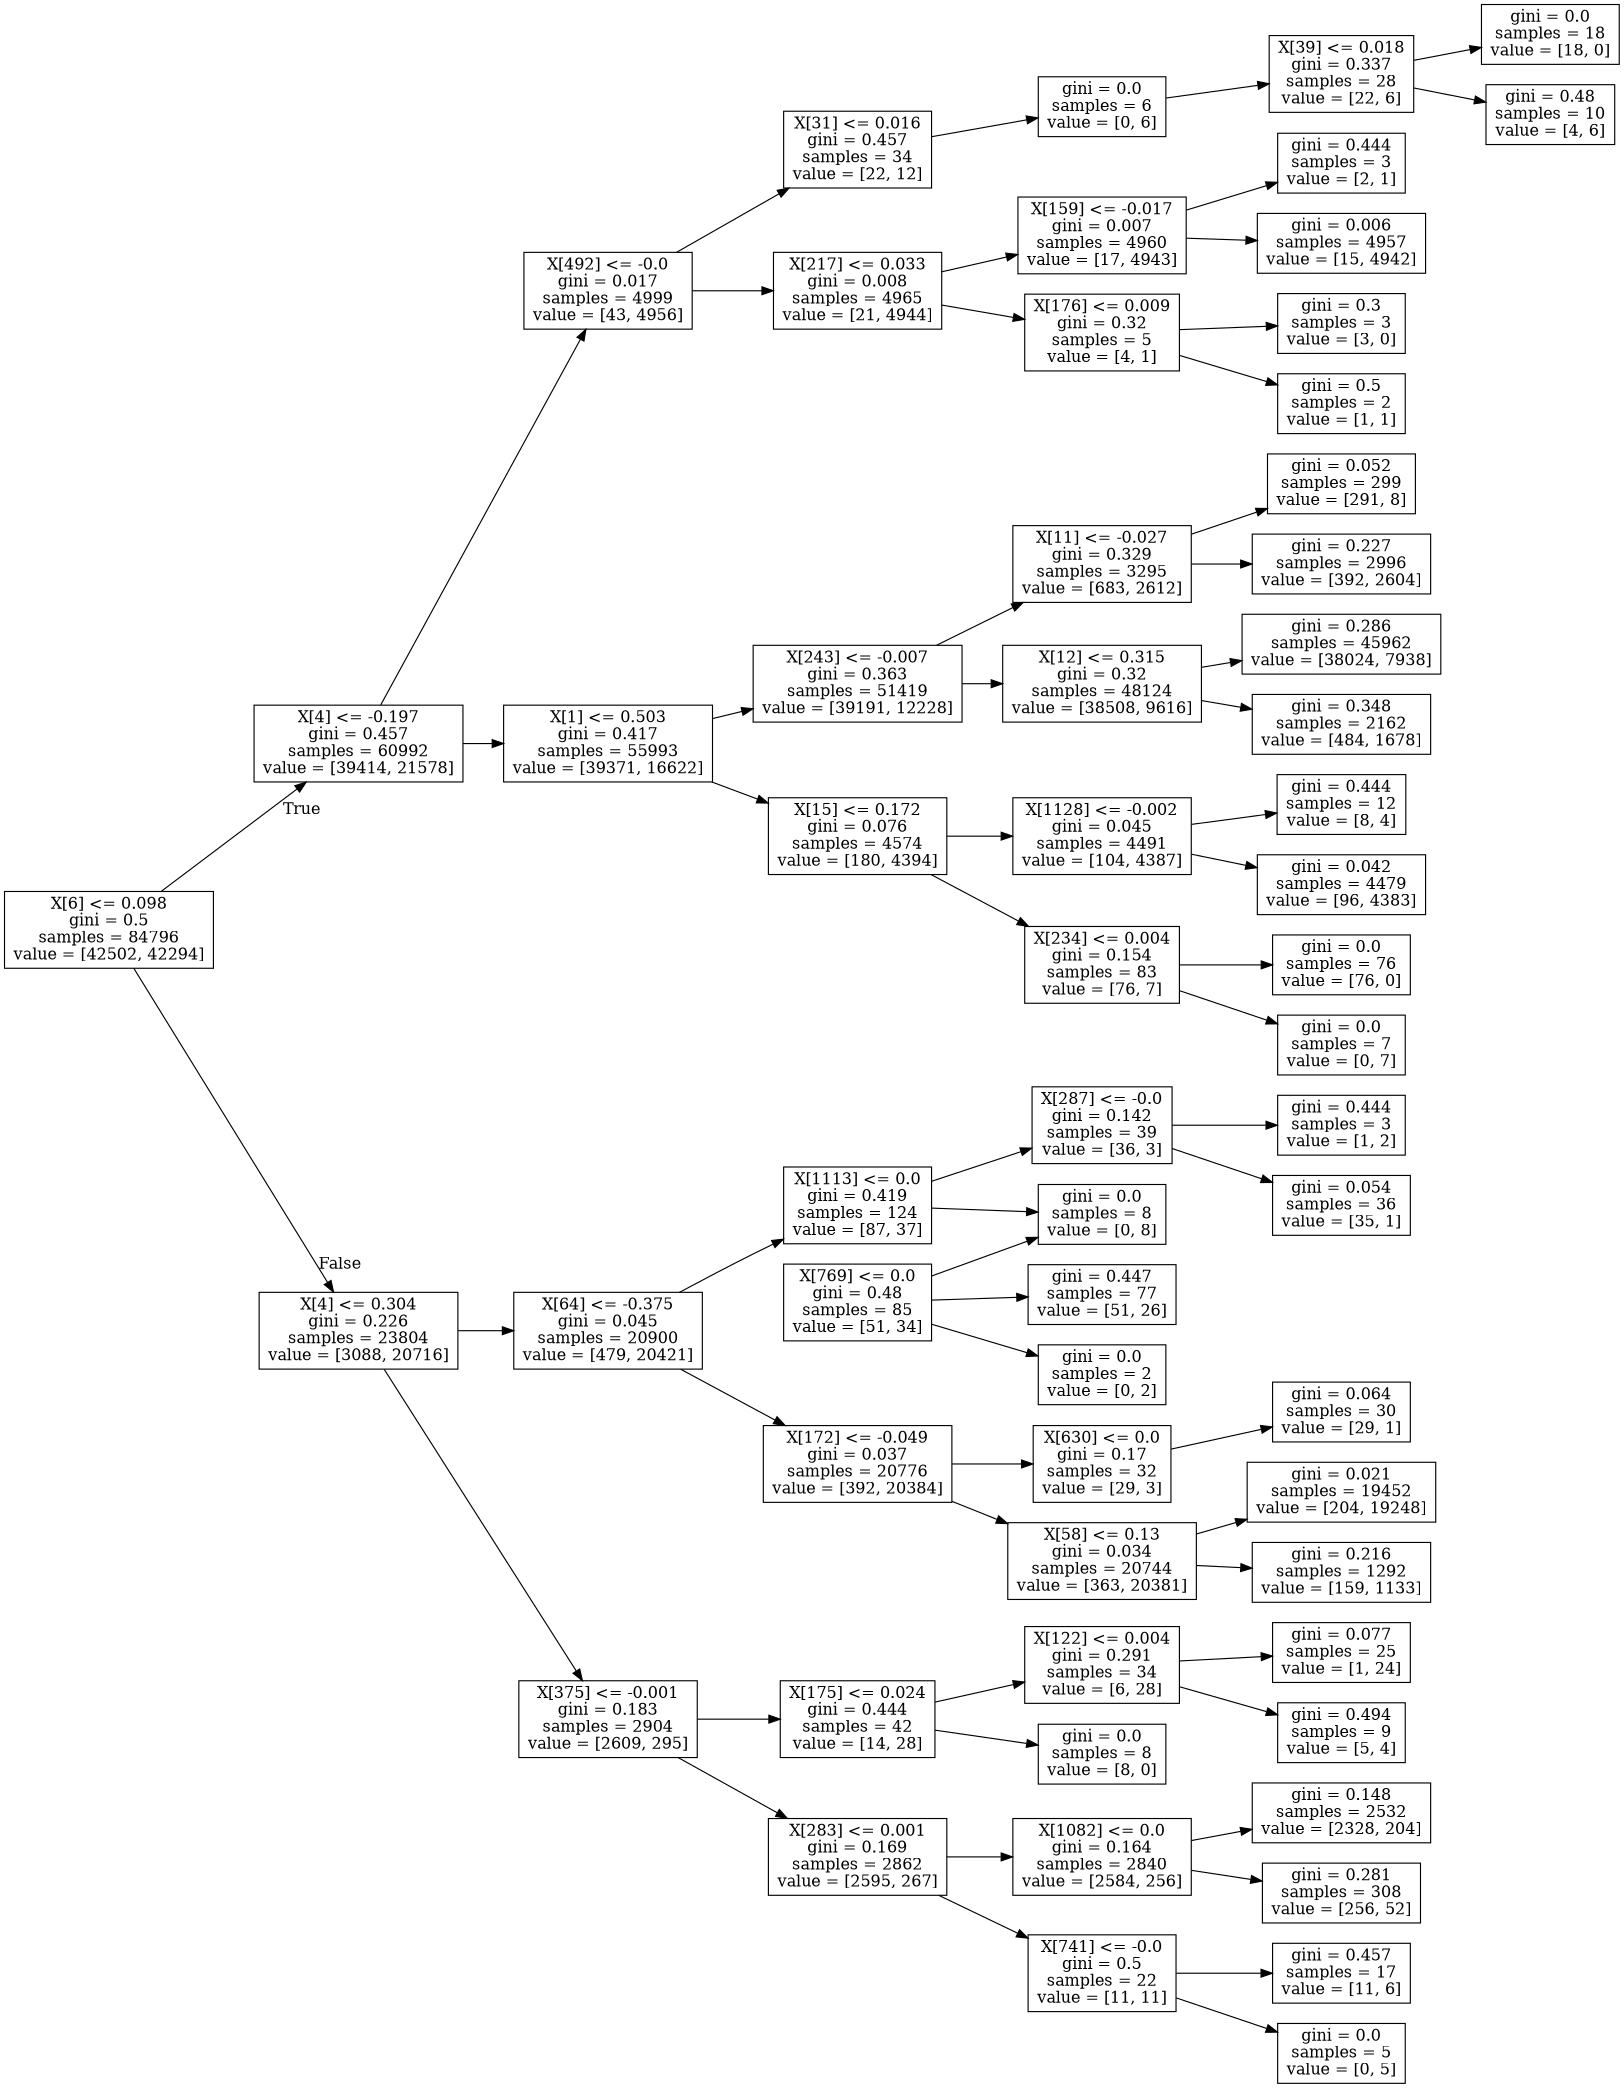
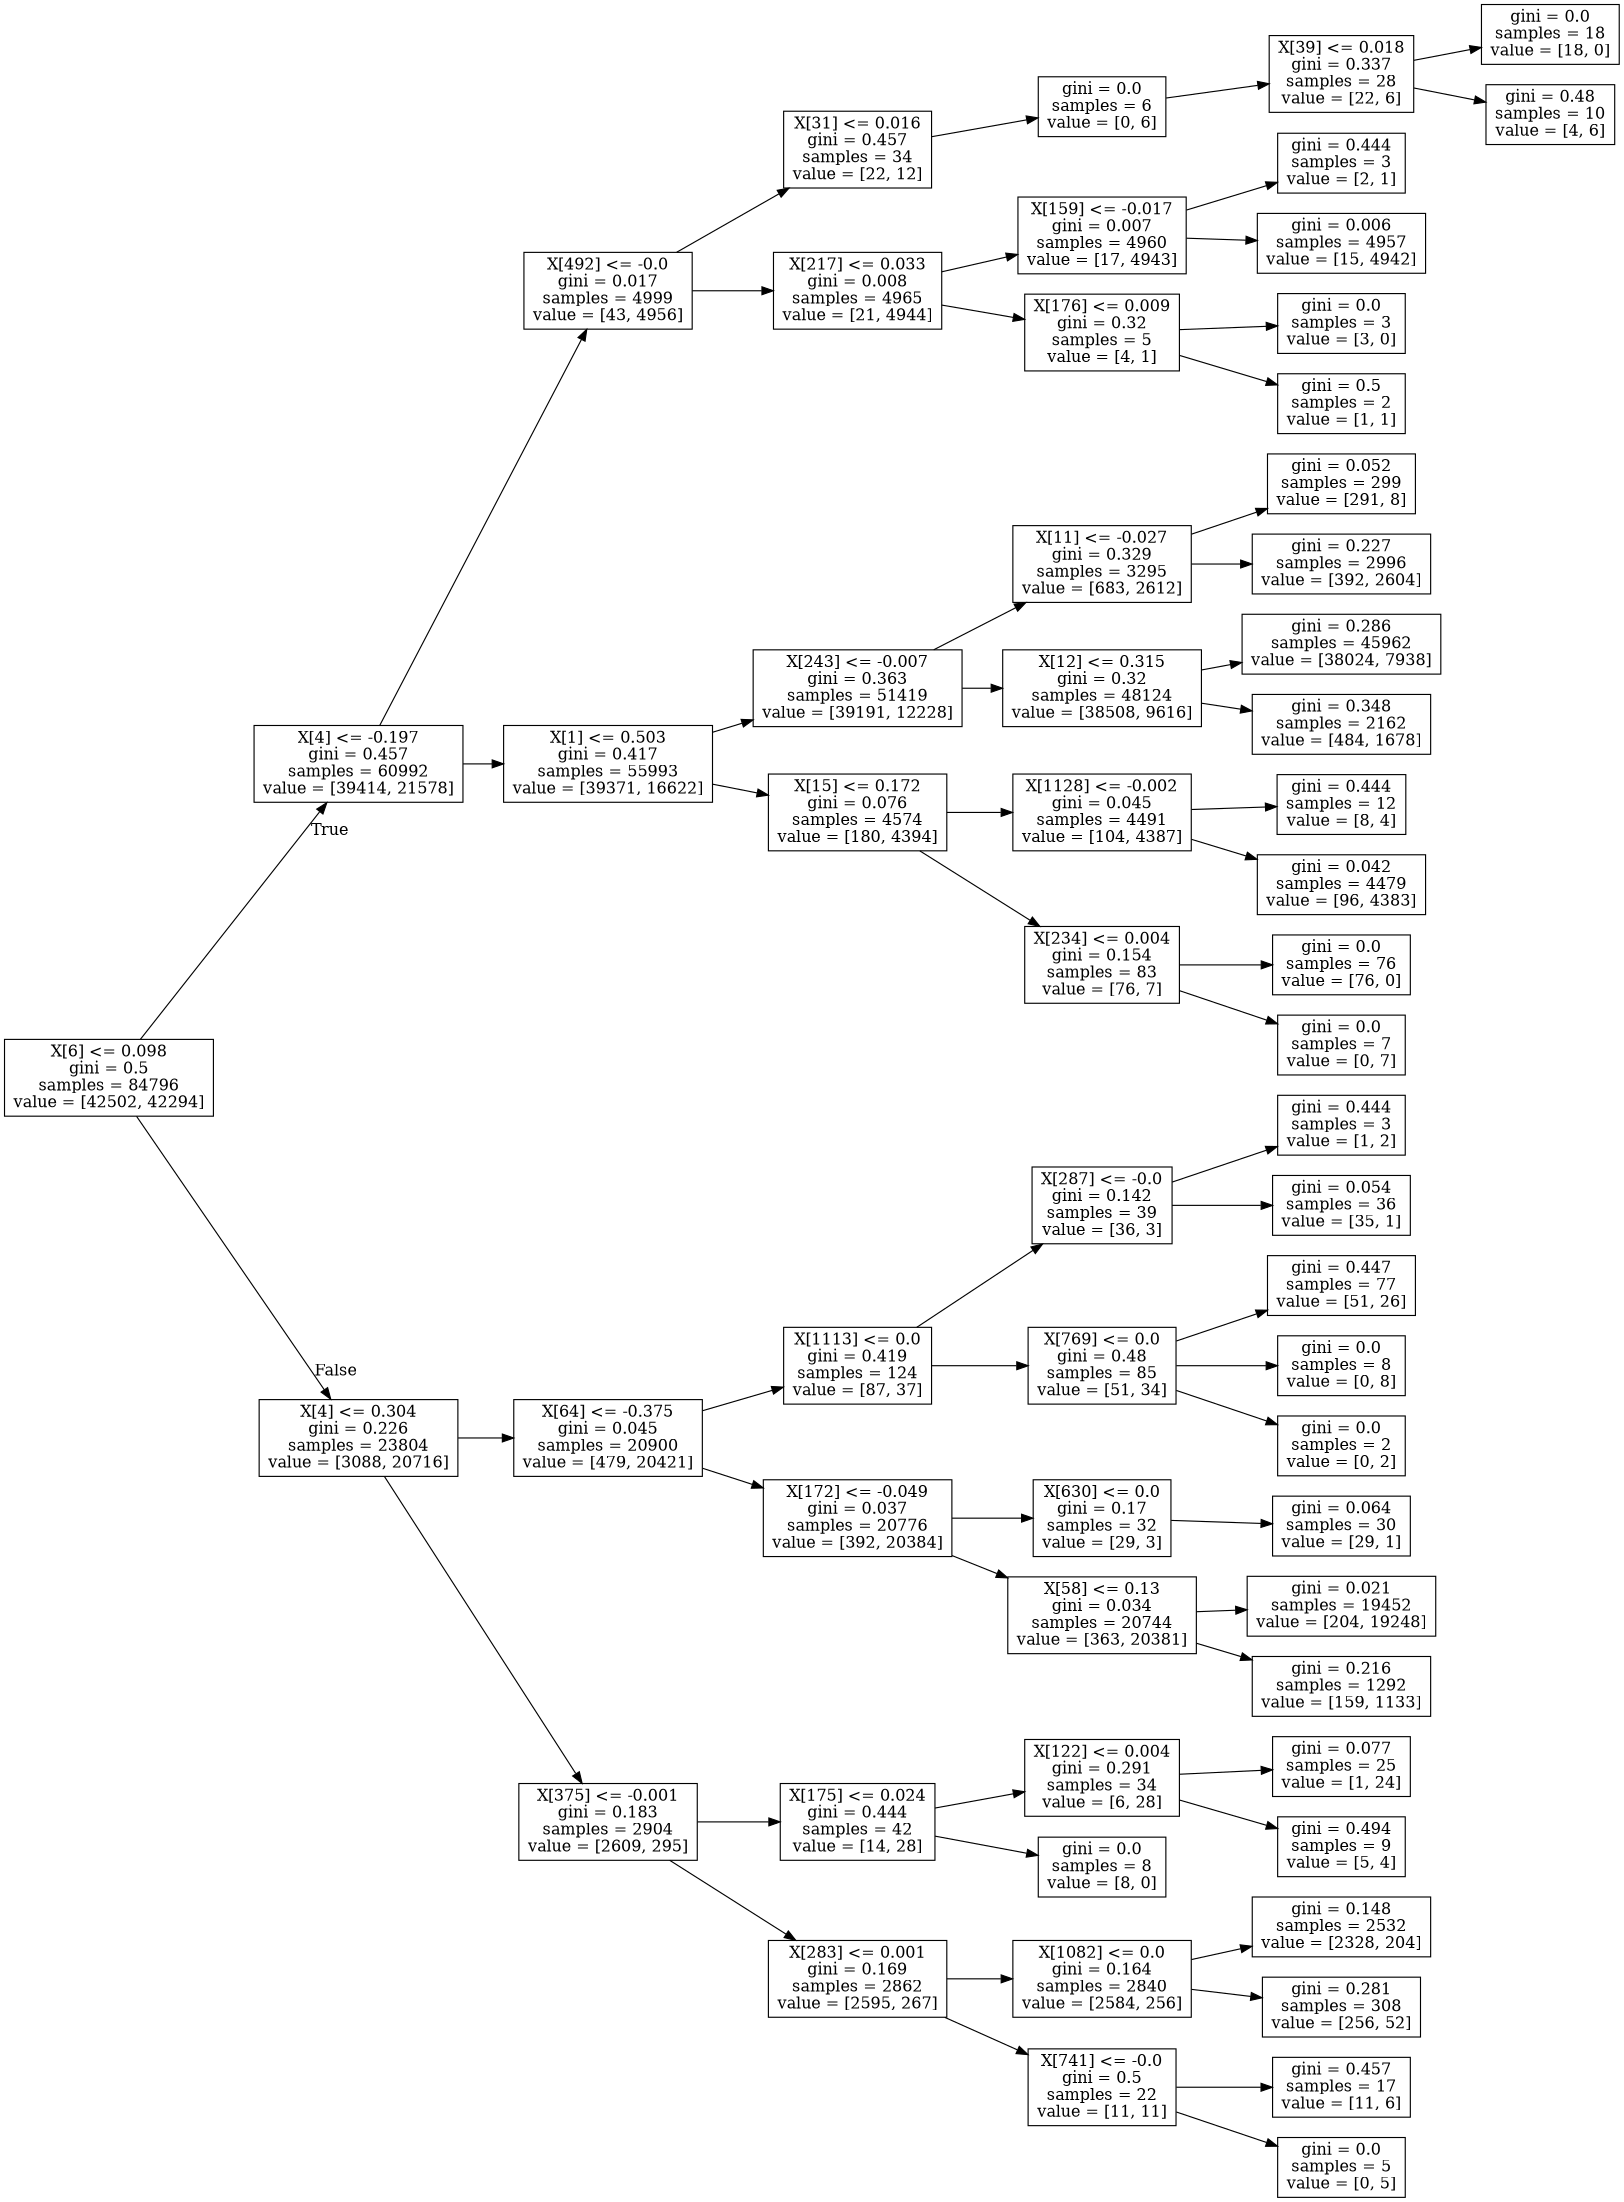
(1341, 324) -> (1341, 324)
(979, 1210) -> (974, 1366)
